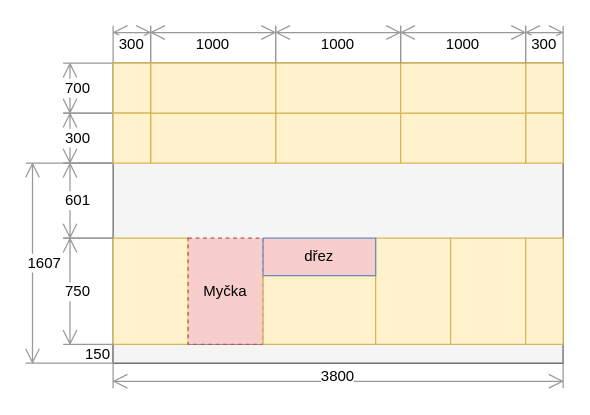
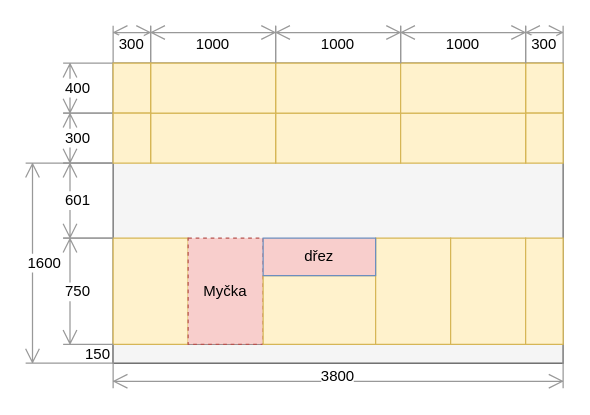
(78, 88) -> (78, 88)
(45, 263) -> (45, 263)
